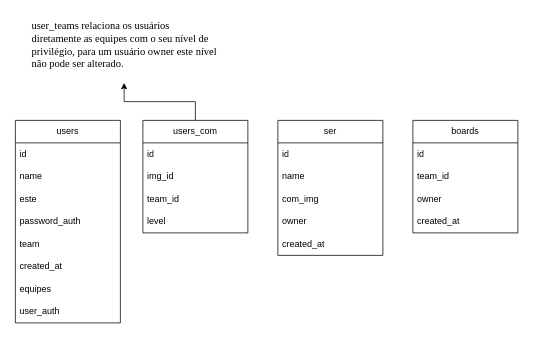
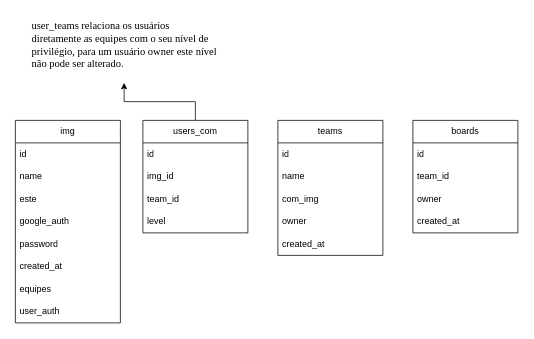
(68, 132) -> (68, 132)
(330, 132) -> (330, 132)
(53, 222) -> (46, 222)
(30, 244) -> (40, 244)
